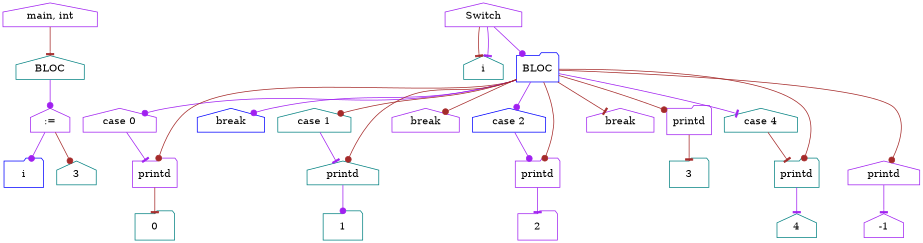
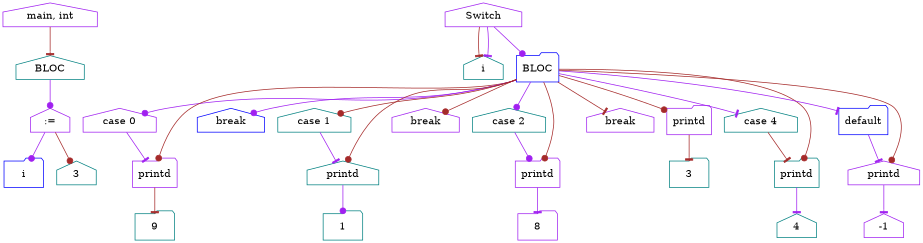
(509, 122) -> (509, 122)
none -> (863, 122)
(155, 227) -> (155, 227)
(538, 227) -> (538, 227)
